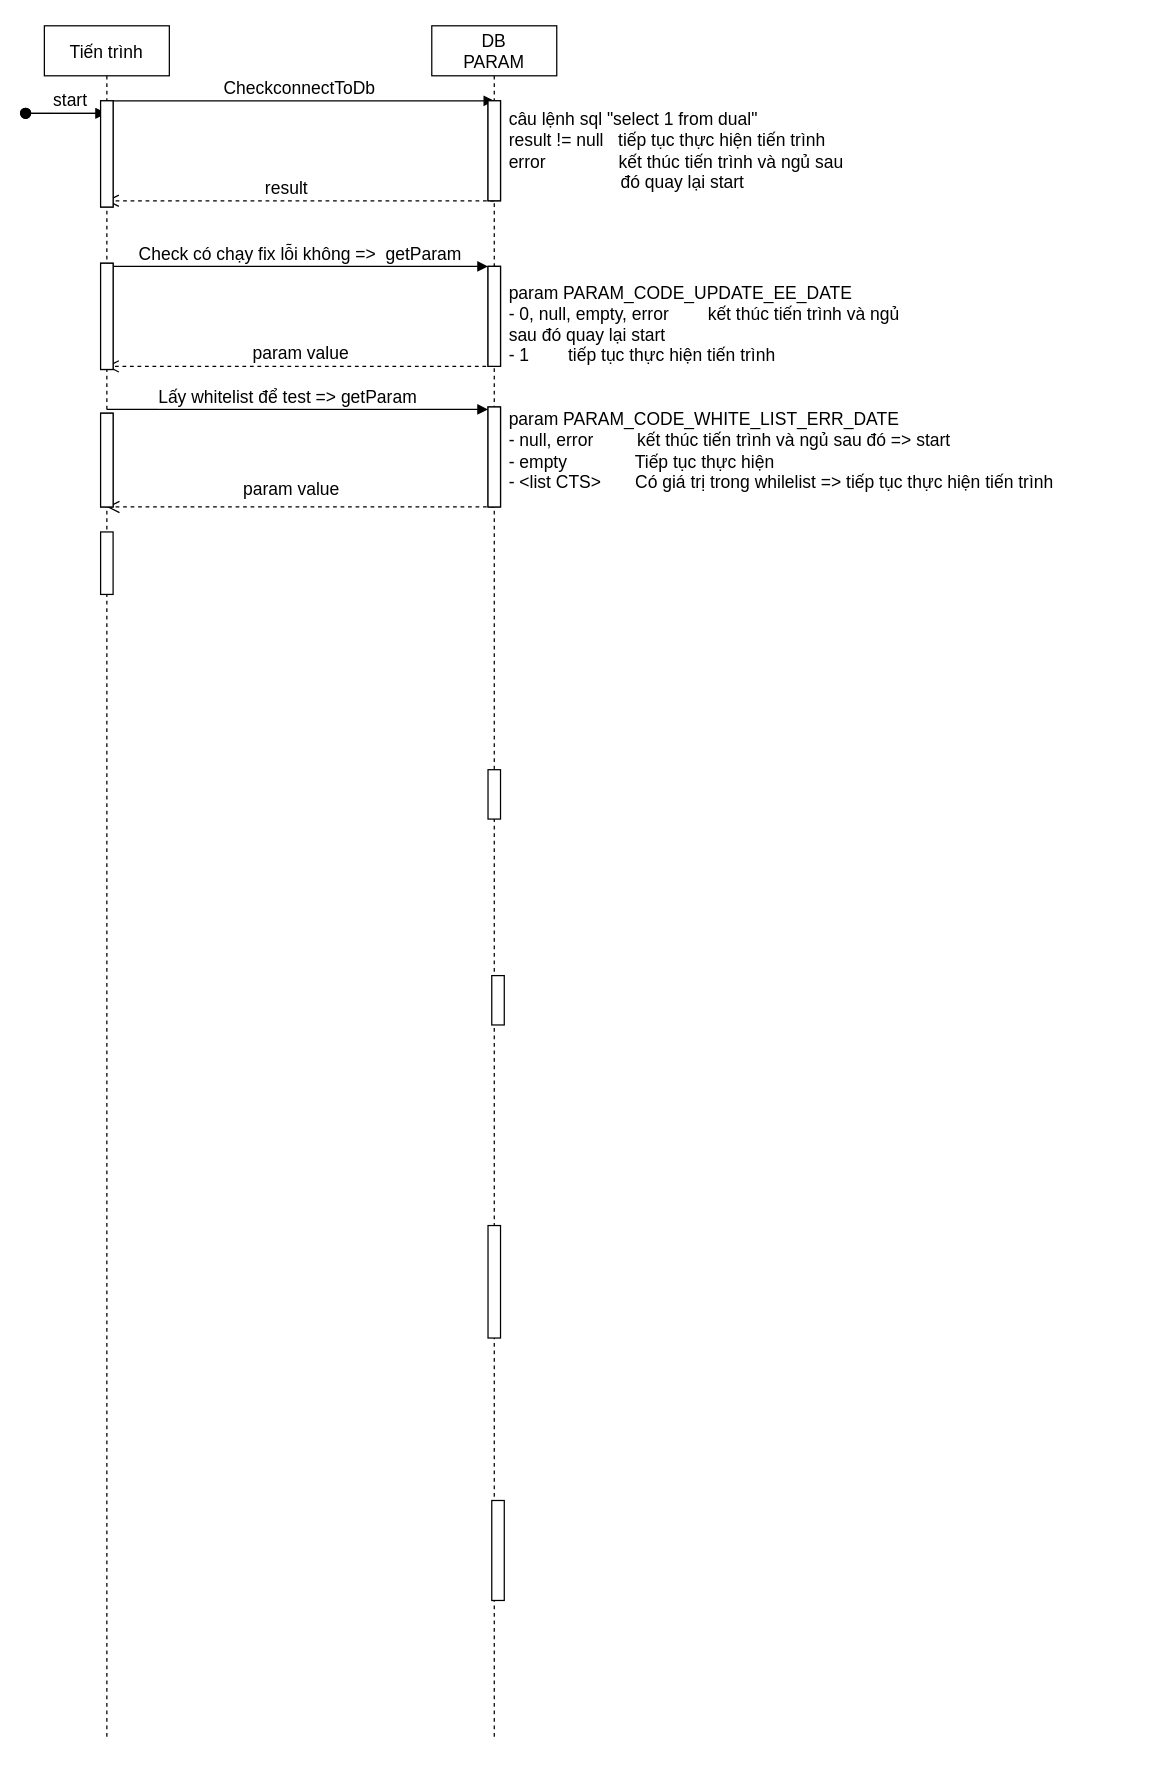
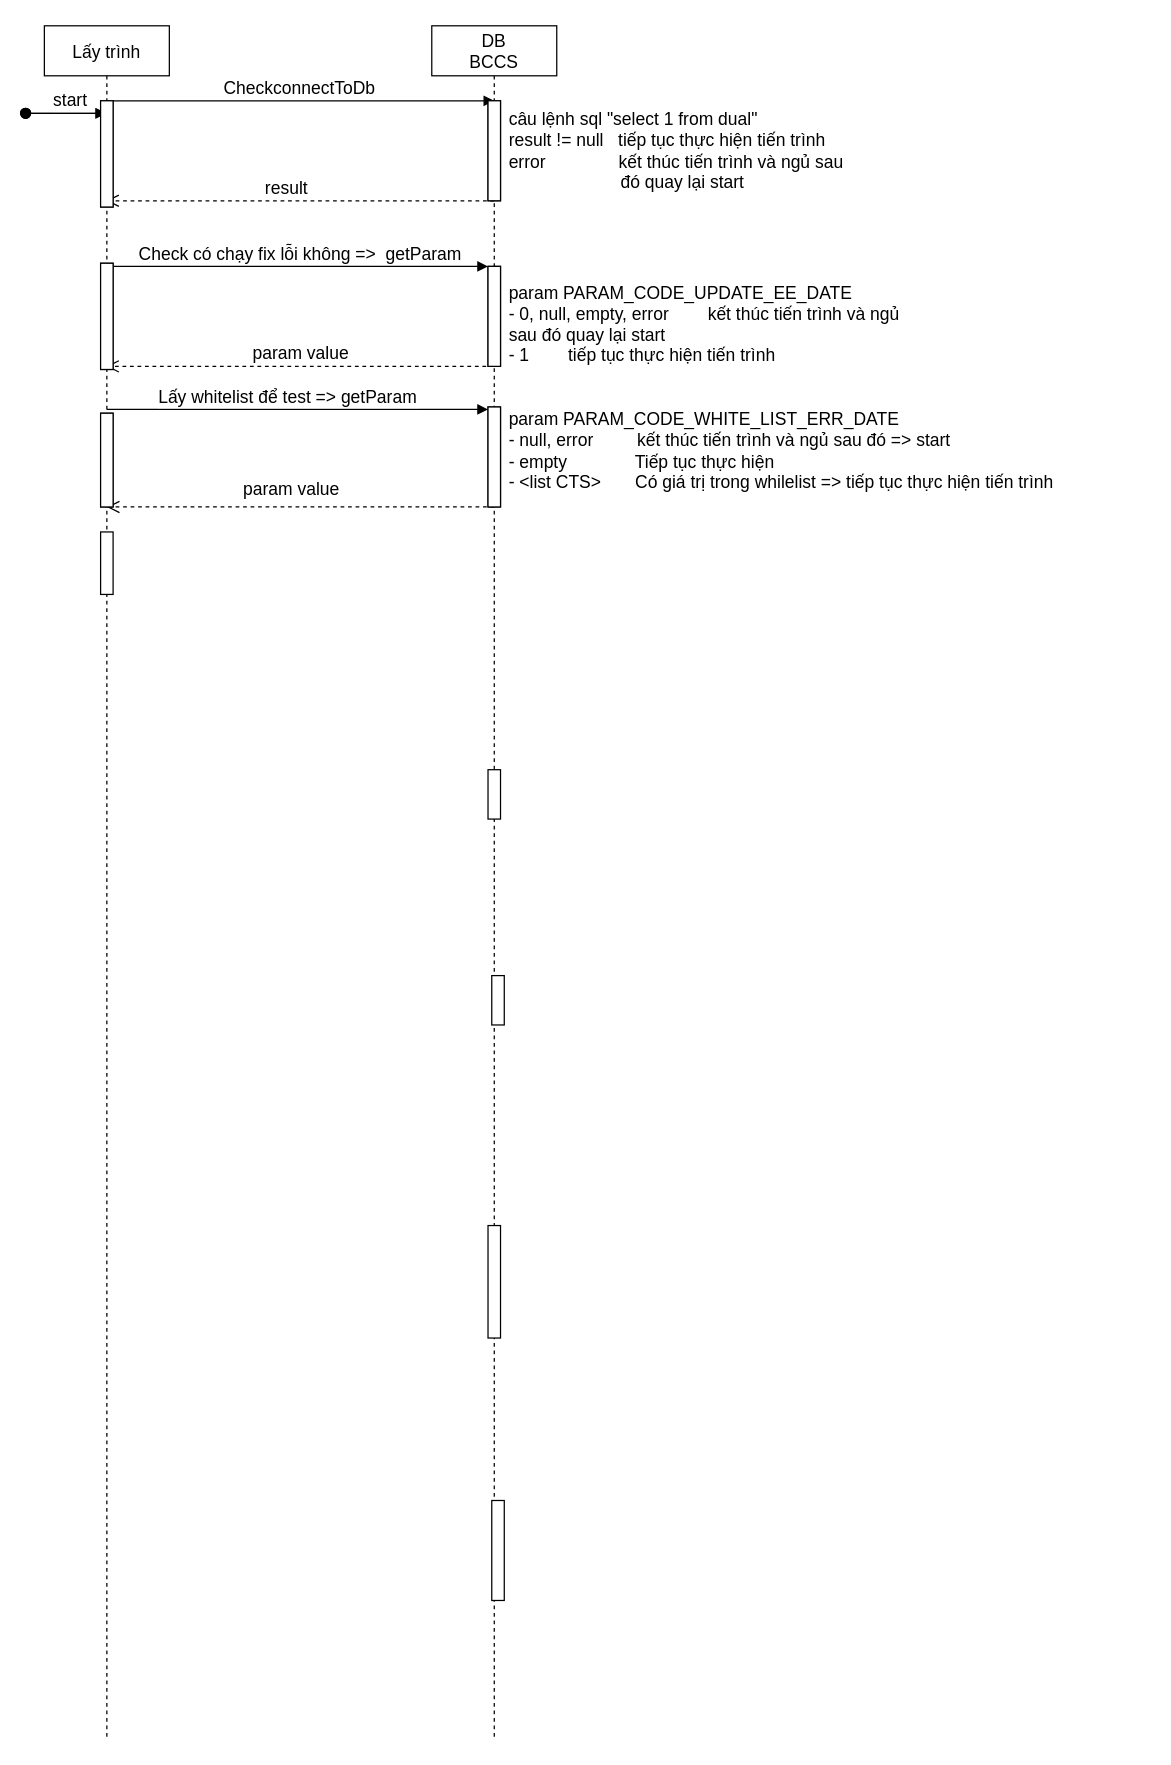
(494, 41) -> (494, 41)
(106, 52) -> (106, 52)
